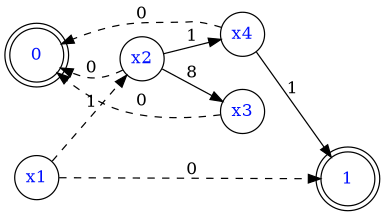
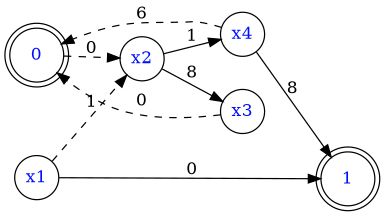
(142, 14) -> (142, 14)
(98, 78) -> (86, 57)
(293, 89) -> (293, 89)
(184, 178) -> (184, 178)
